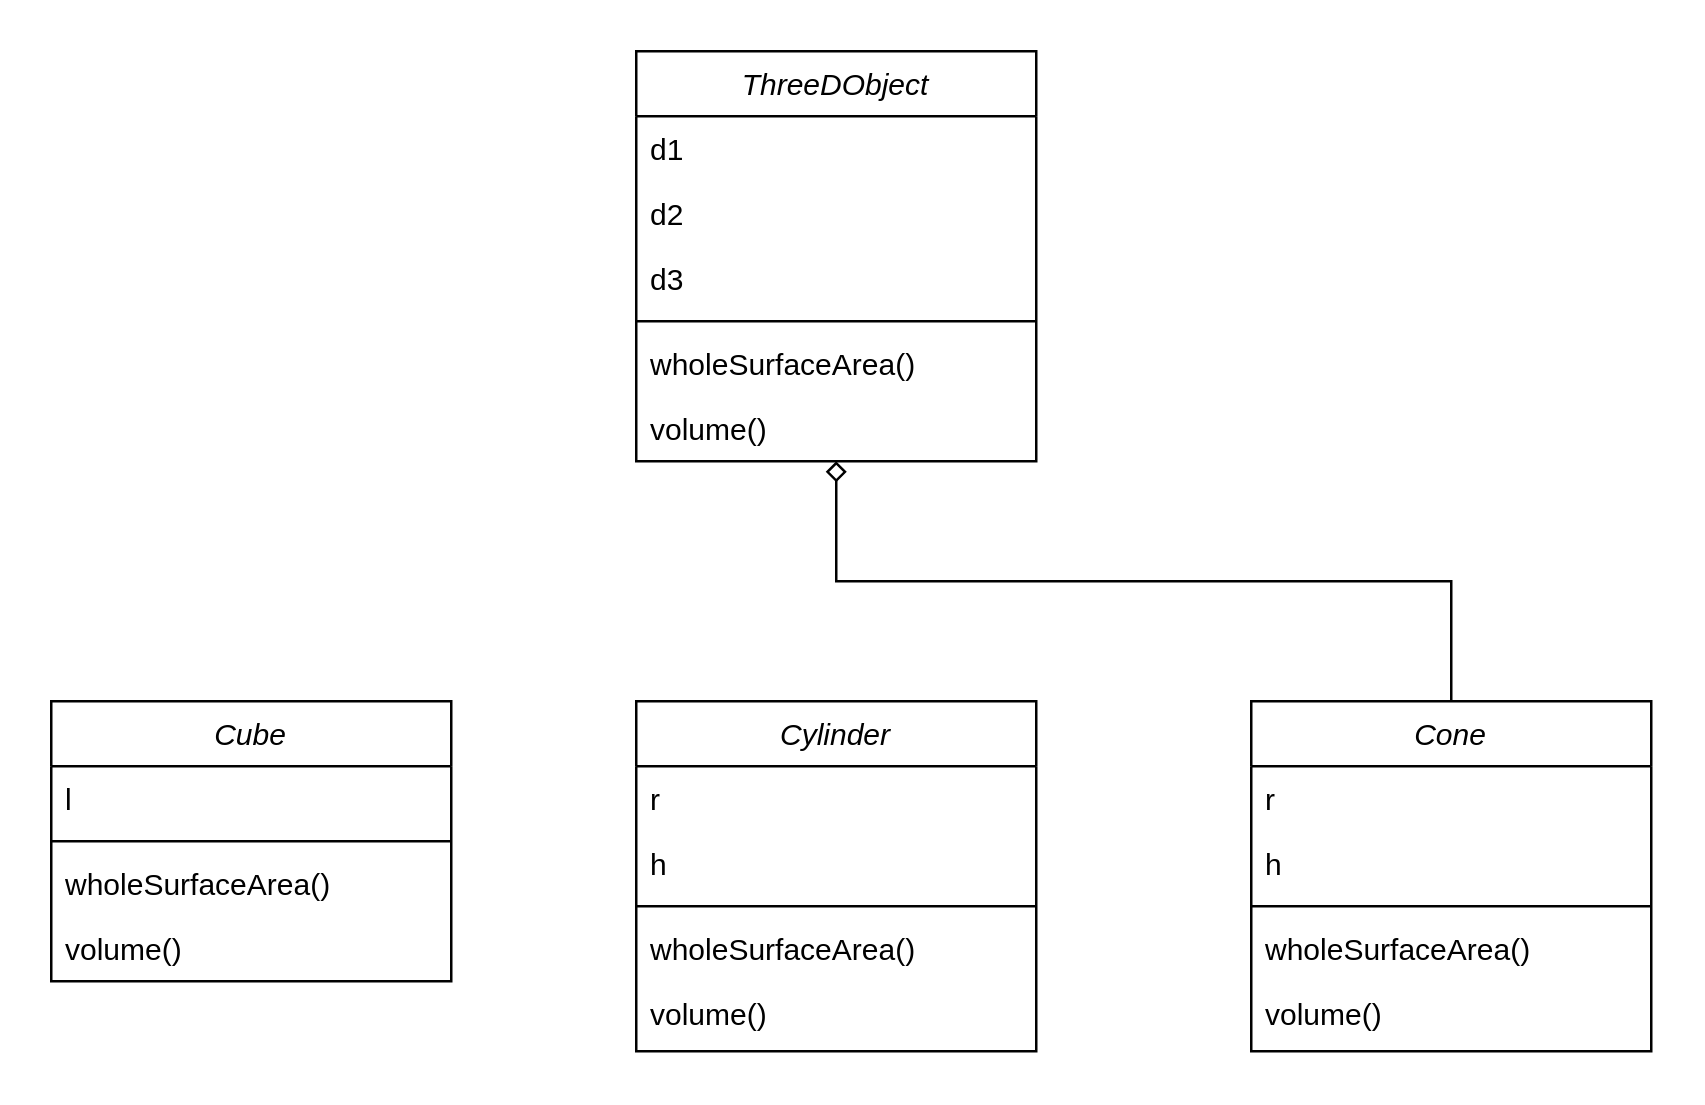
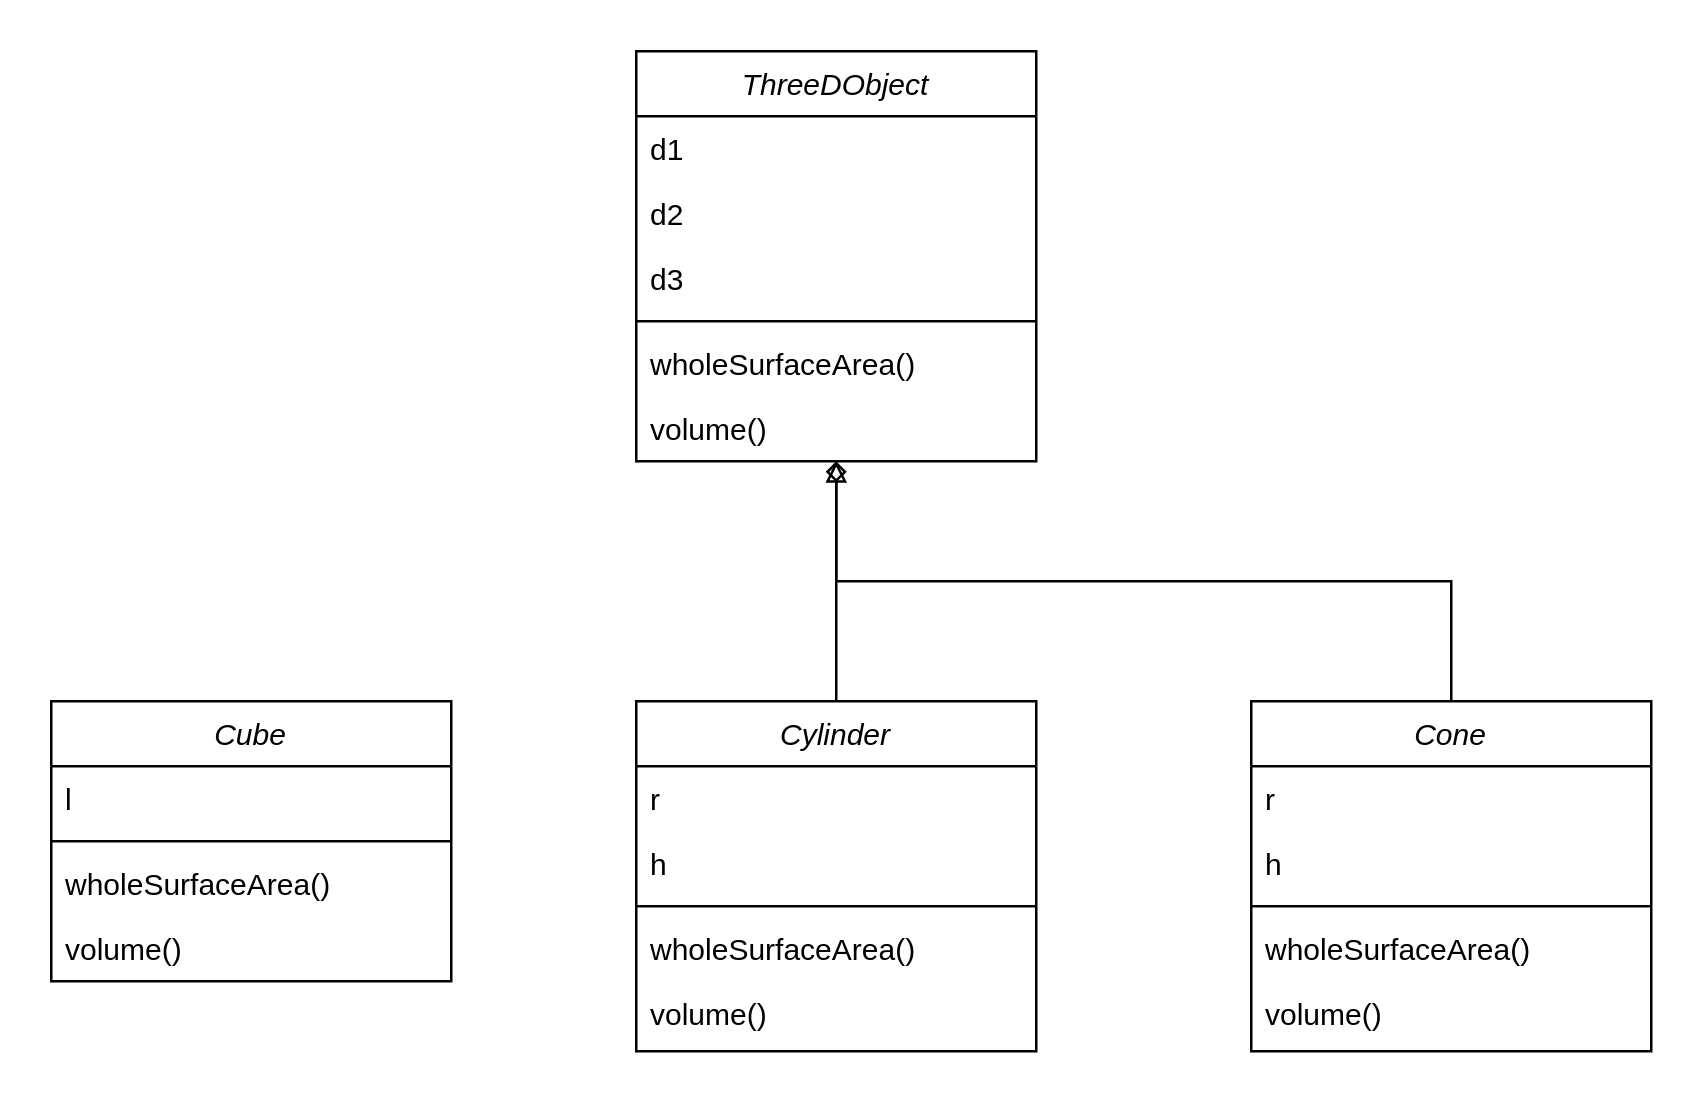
none -> (836, 643)
